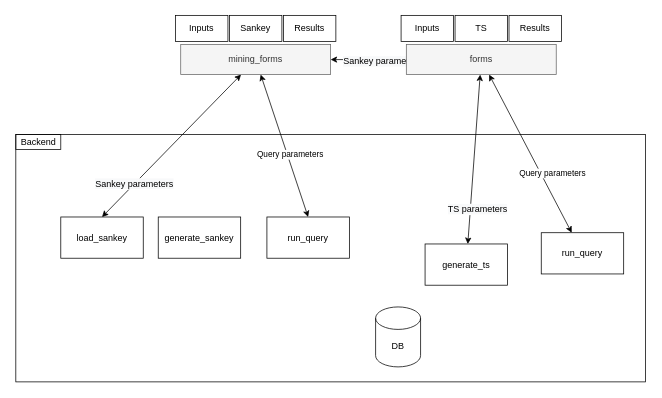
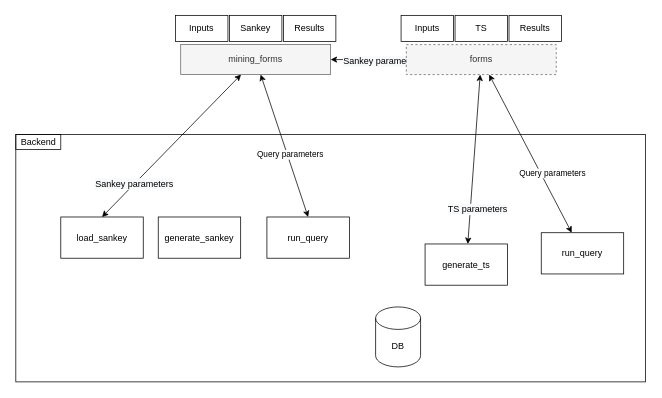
(481, 60) -> (481, 60)
